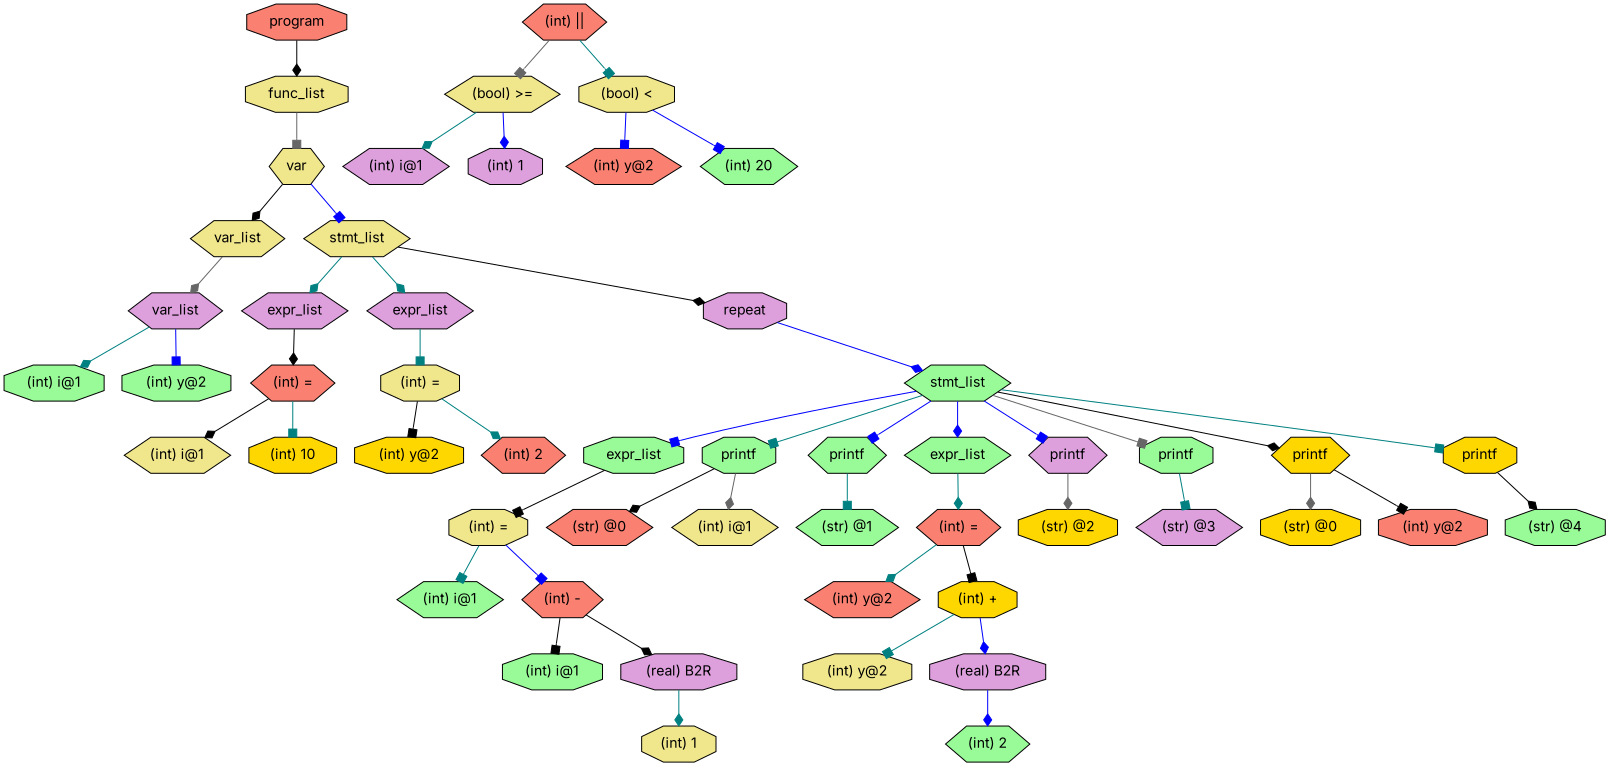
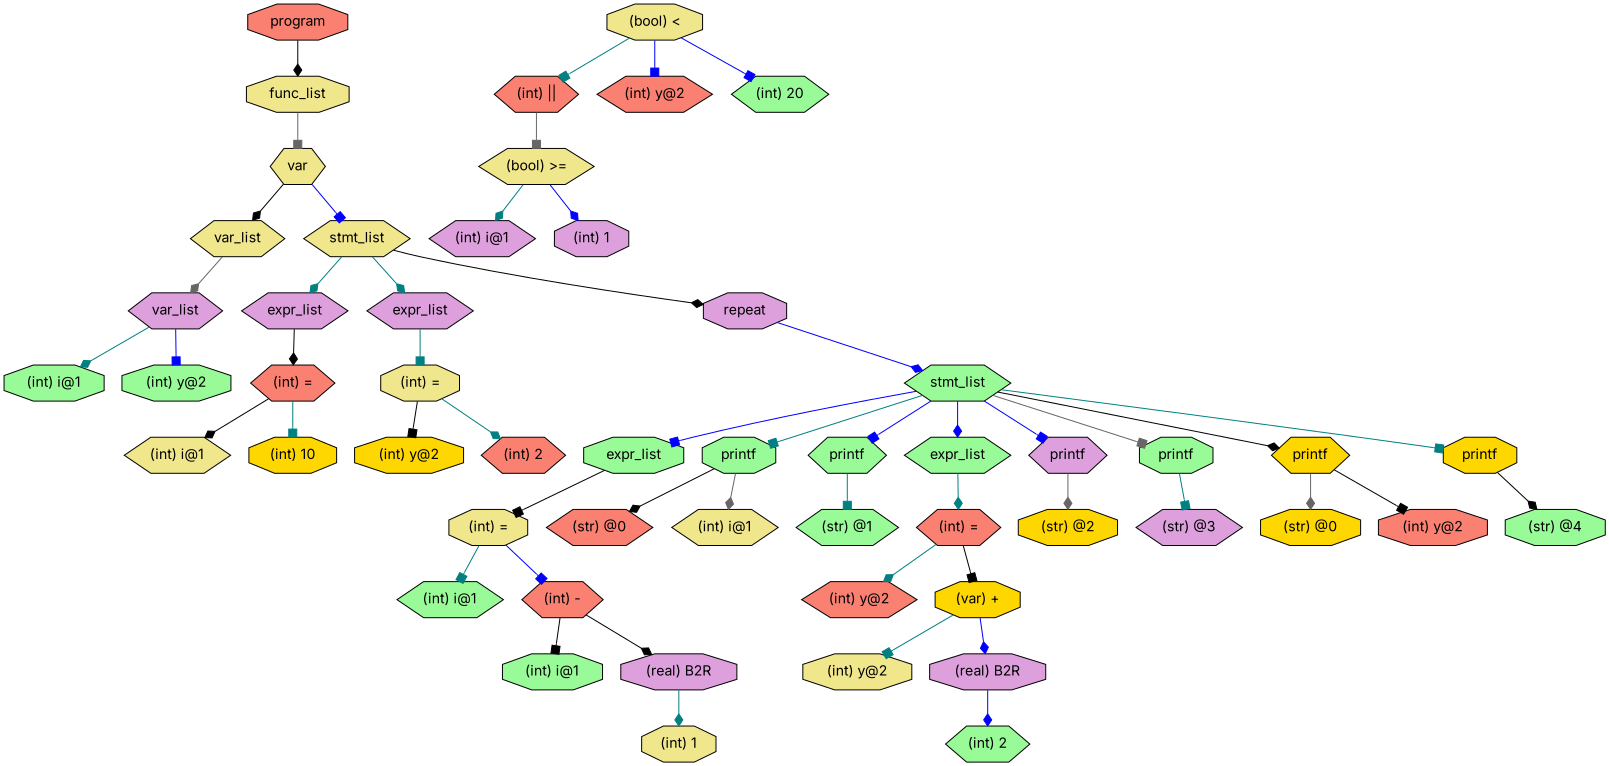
(592, 54) -> (600, 56)
(978, 600) -> (978, 600)
